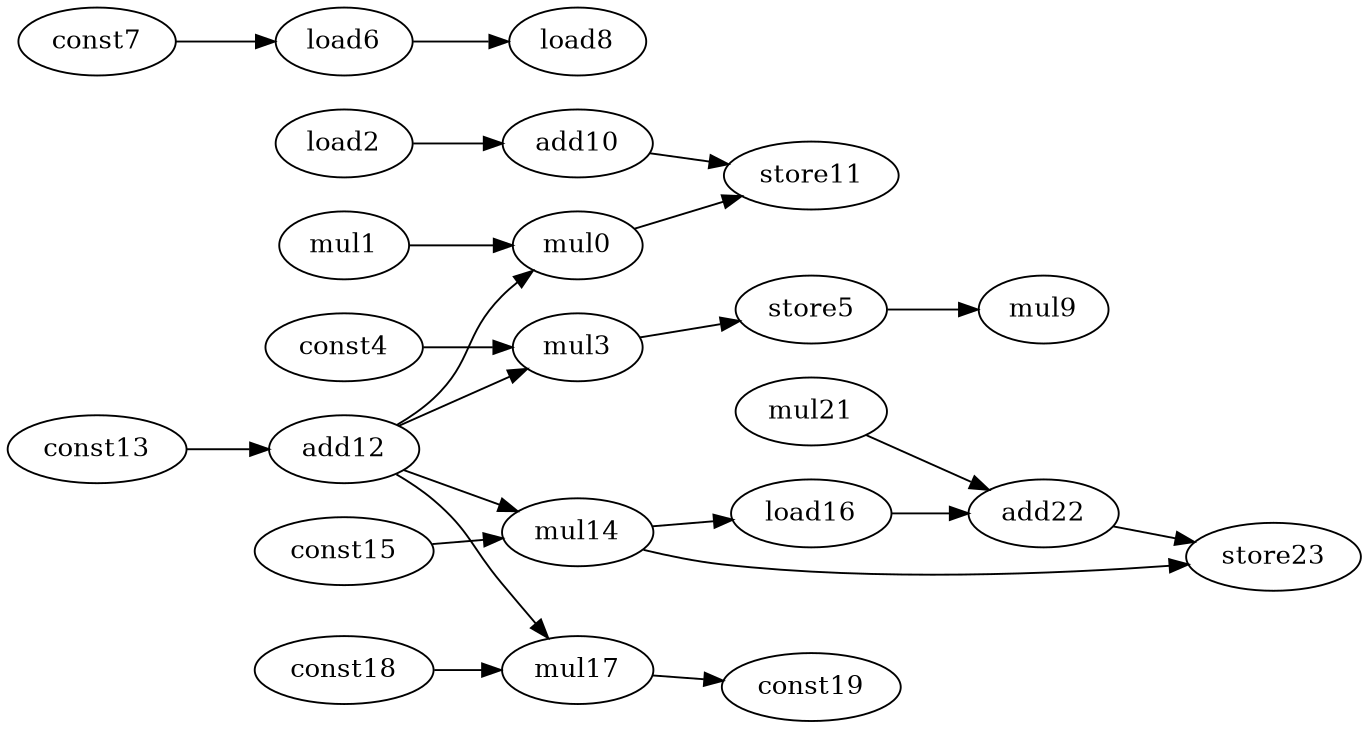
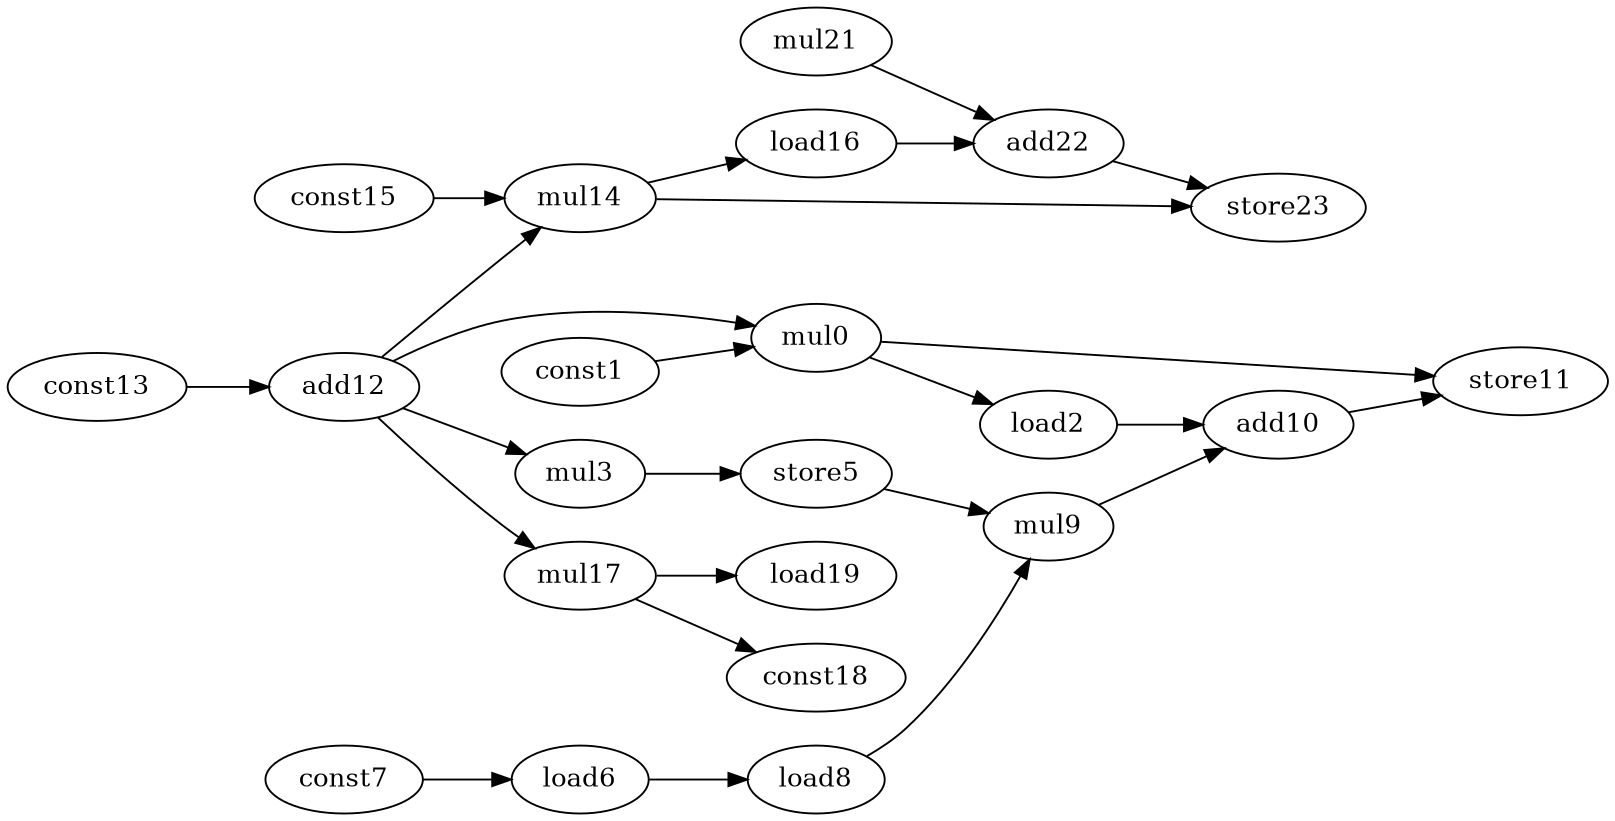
(344, 245) -> (580, 372)
(344, 347) -> none
none -> (922, 377)
none -> (1153, 480)
(458, 670) -> (687, 622)
none -> (954, 675)
(811, 687) -> (816, 576)
